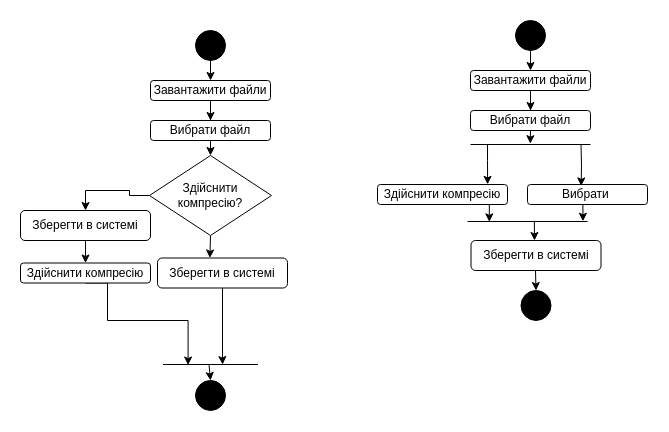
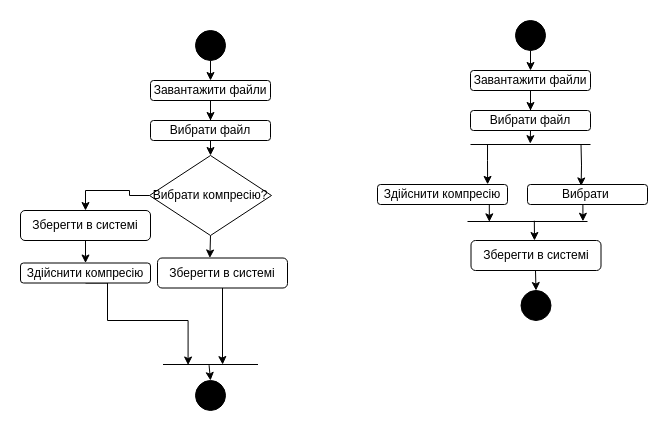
(211, 196) -> (211, 196)
